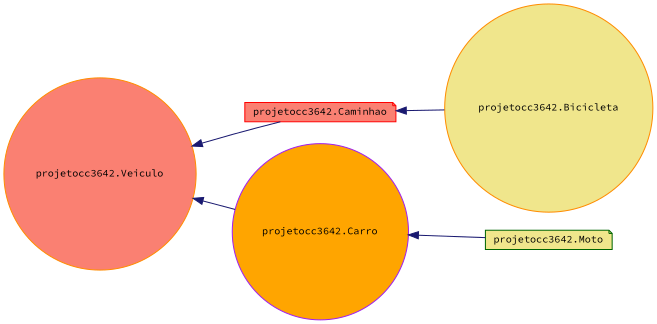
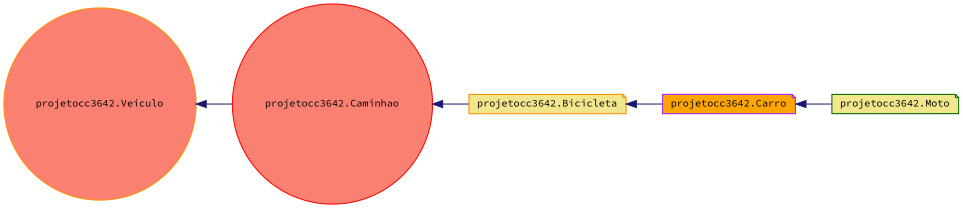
(549, 108) -> (548, 104)
(320, 112) -> (332, 104)
(219, 205) -> (650, 104)
(320, 232) -> (729, 104)
